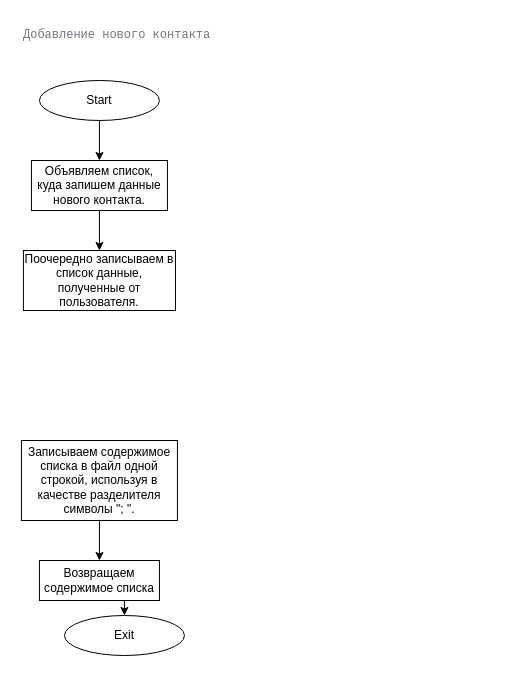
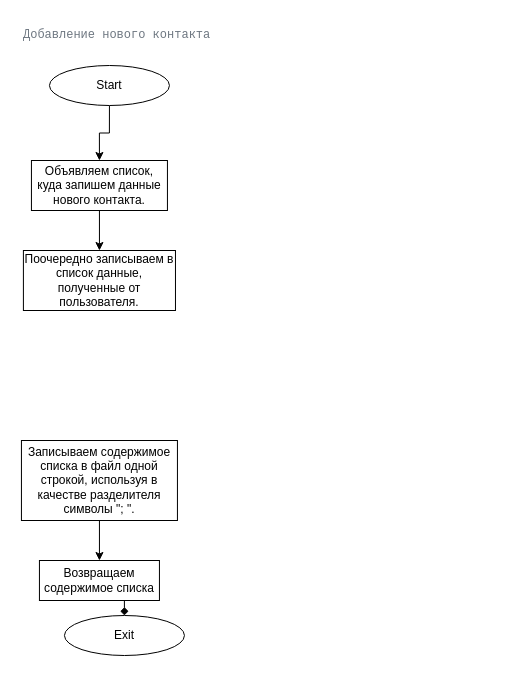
(99, 101) -> (109, 86)
(124, 607) -> (124, 607)
